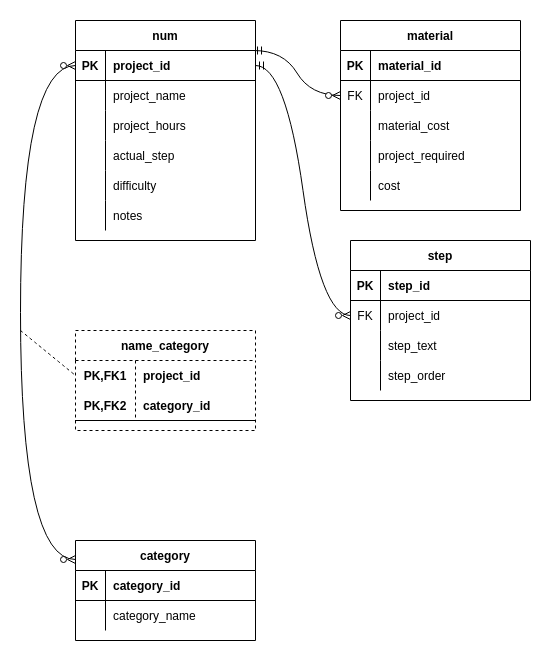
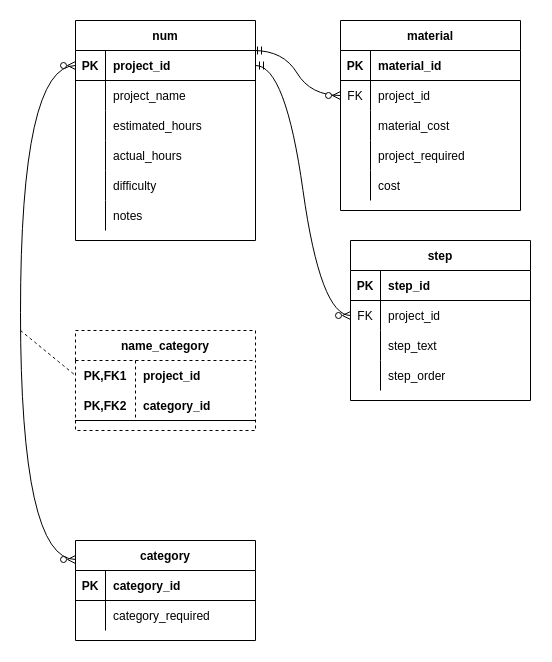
(157, 126) -> (162, 126)
(148, 156) -> (152, 156)
(157, 616) -> (169, 616)
